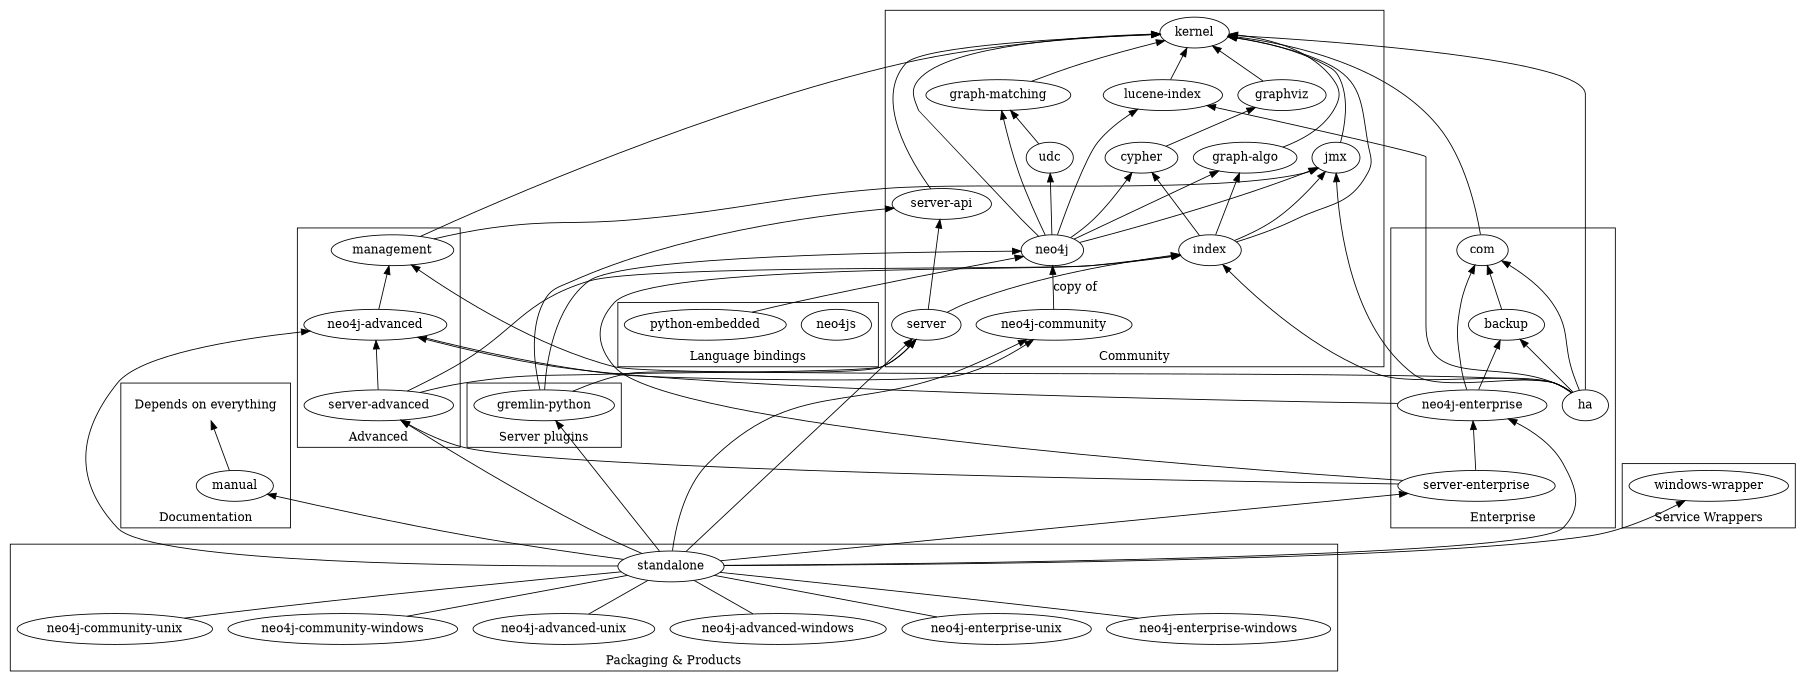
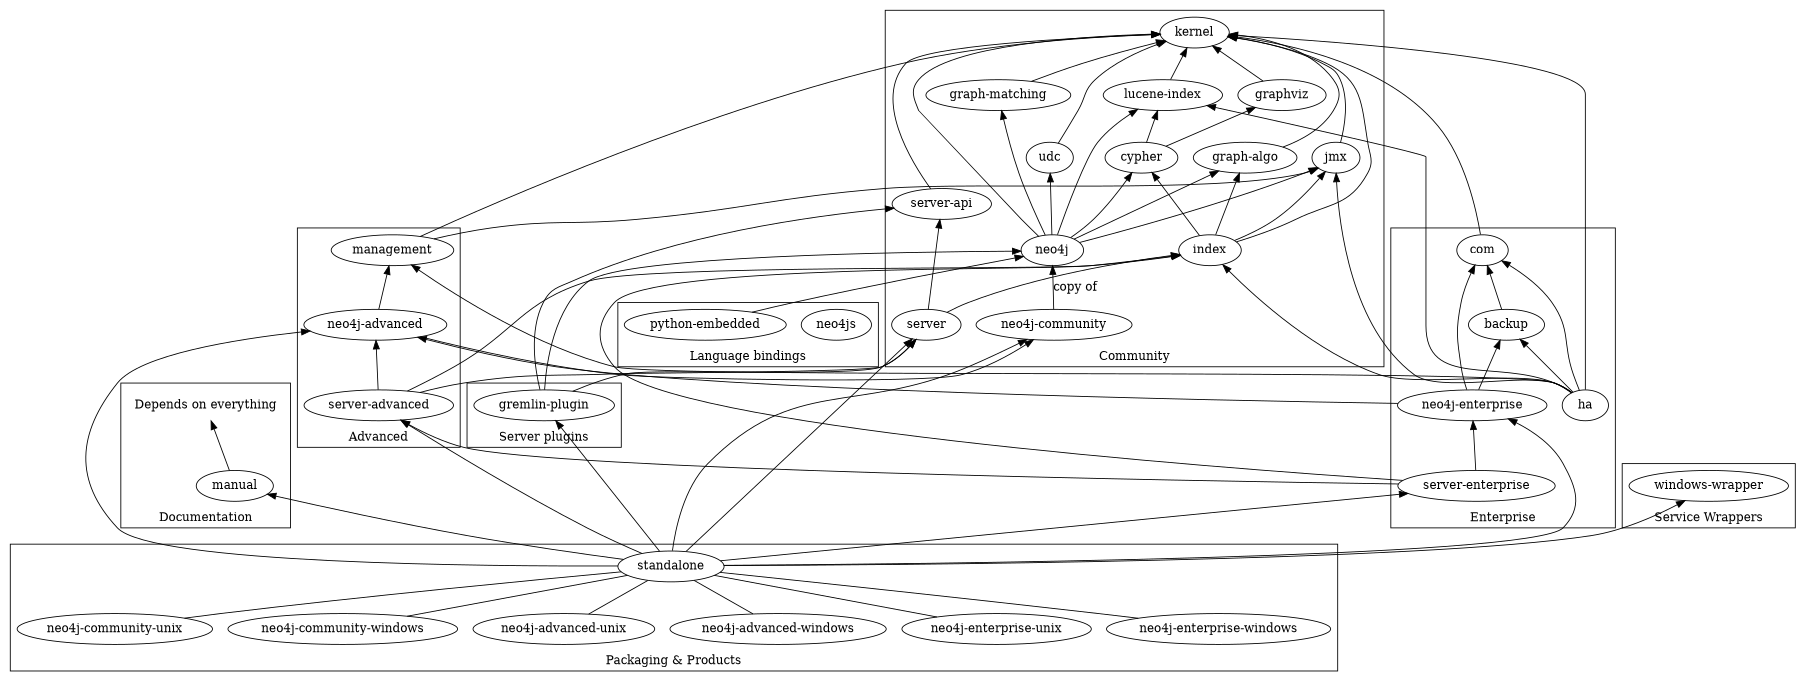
(1027, 130) -> (1095, 80)
none -> (1151, 131)
(544, 405) -> (544, 405)
